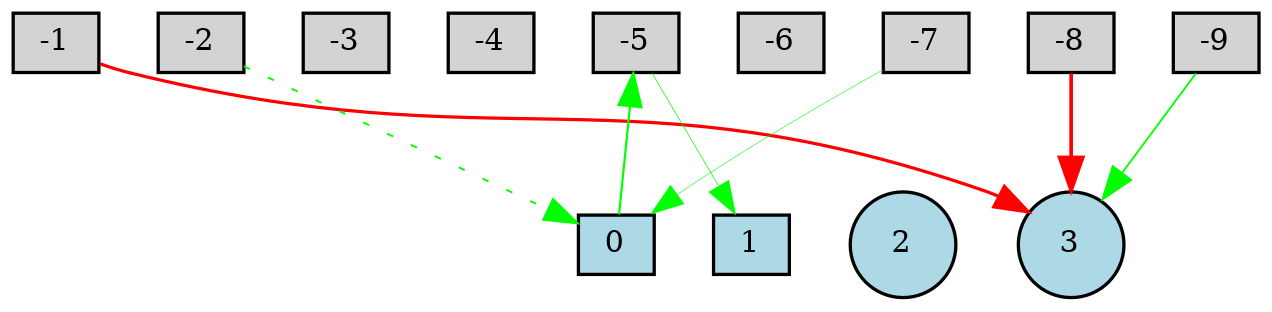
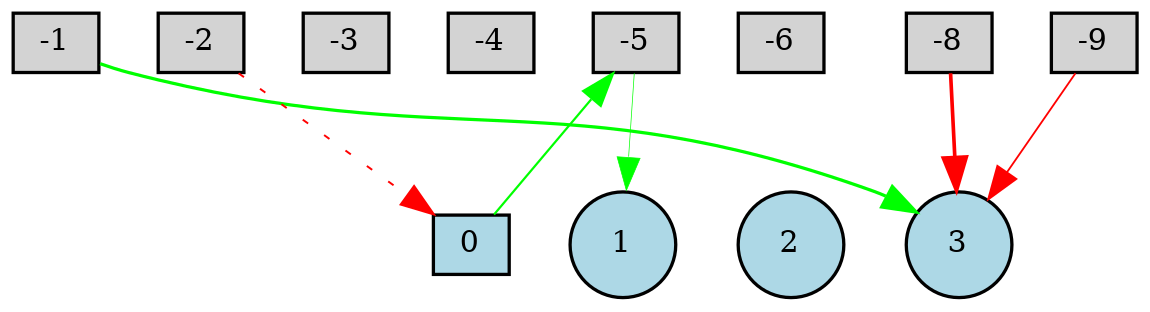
(926, 43) -> none
(551, 119) -> (495, 120)
(1159, 123) -> (1041, 123)
(396, 138) -> (323, 134)
(751, 245) -> (623, 245)
